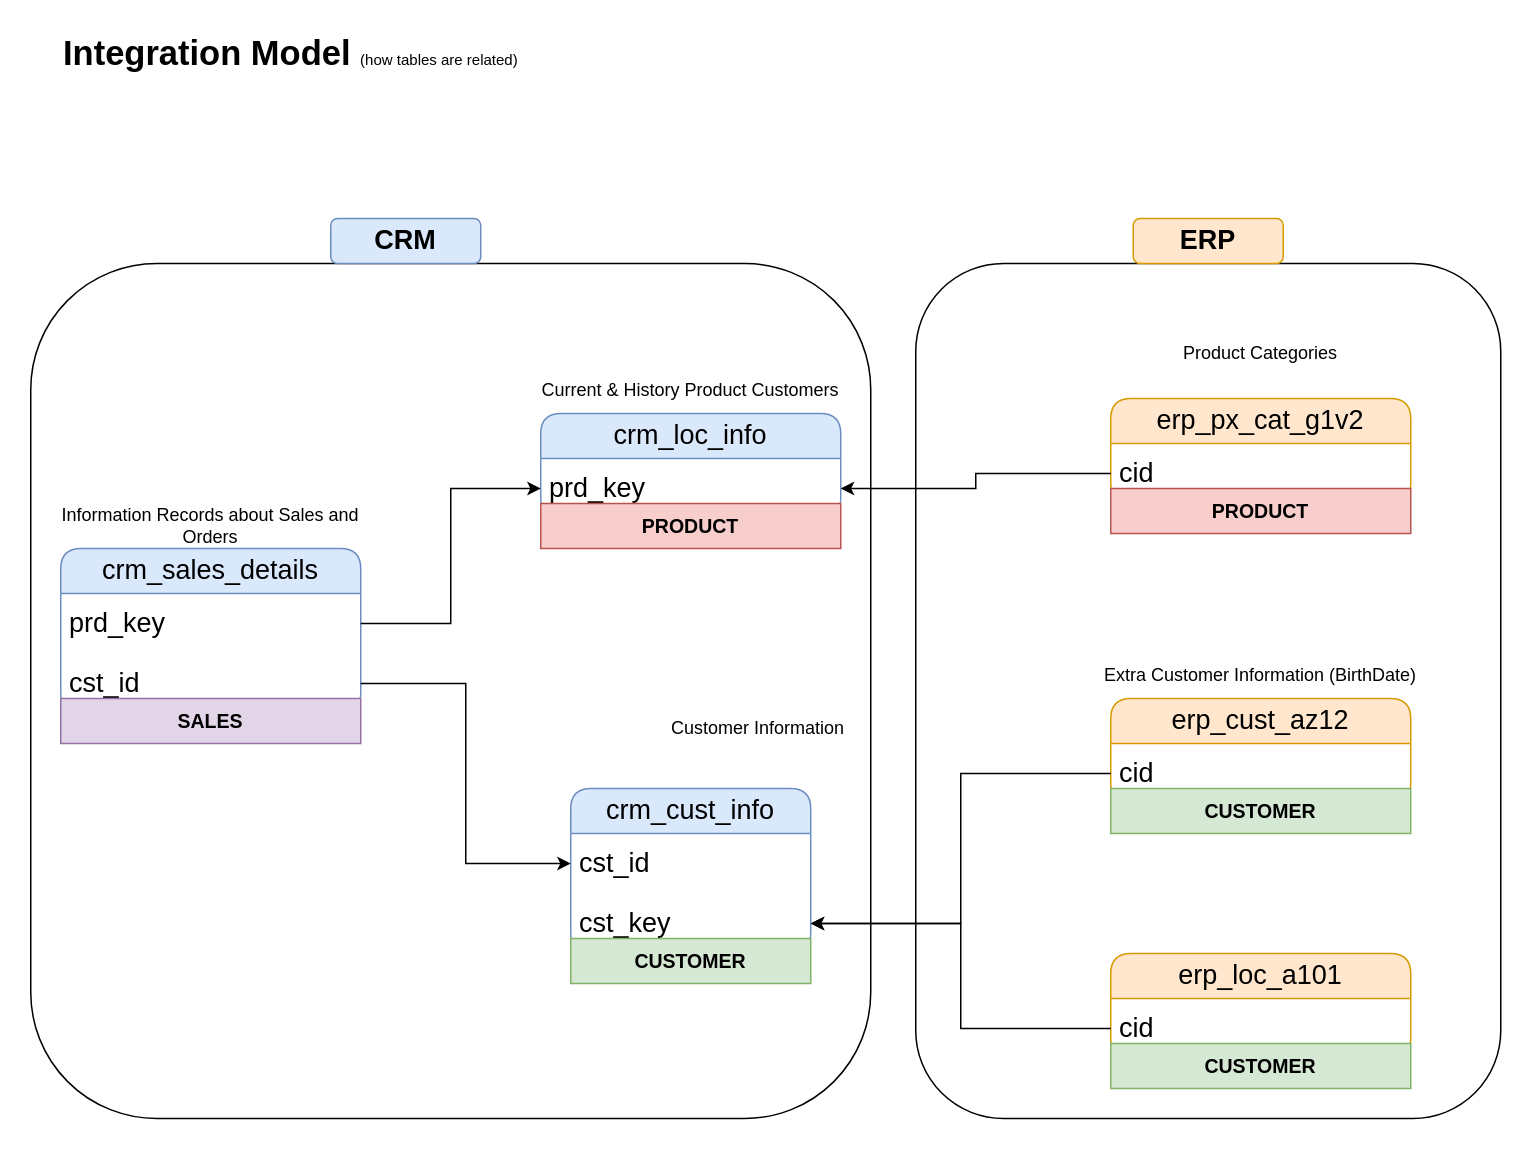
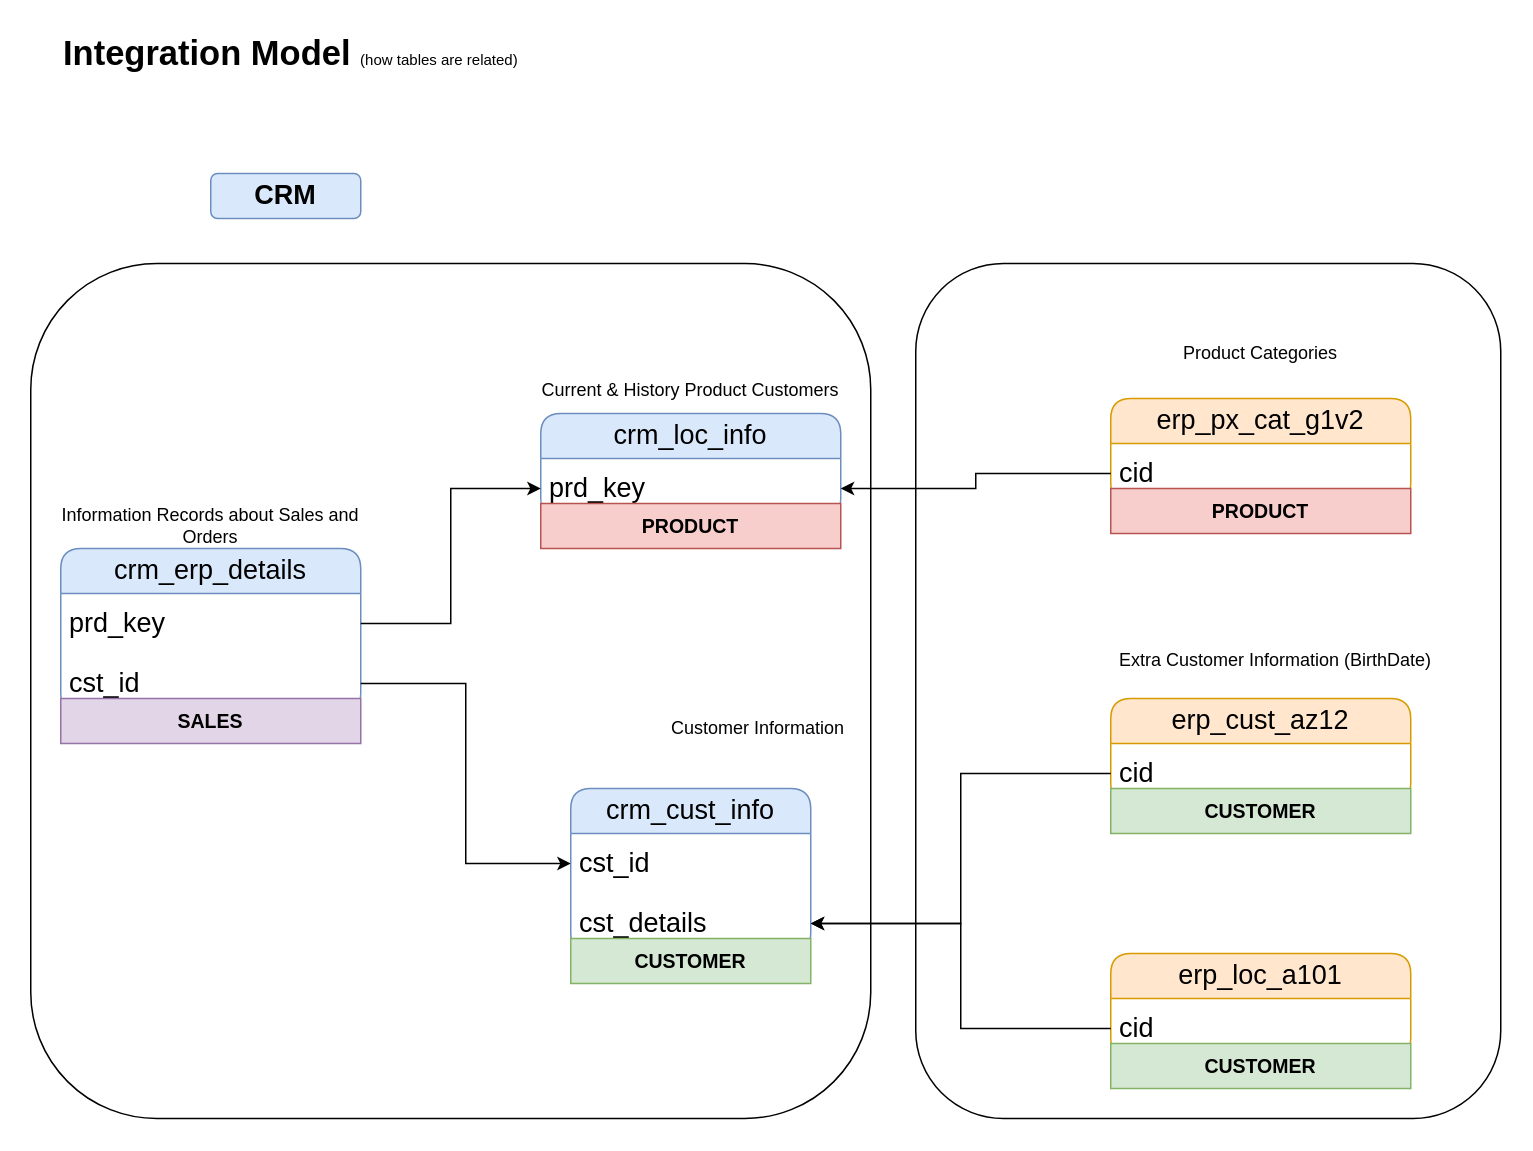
(406, 241) -> (286, 196)
(1208, 241) -> none
(211, 571) -> (211, 571)
(1261, 676) -> (1276, 661)
(633, 923) -> (656, 923)
